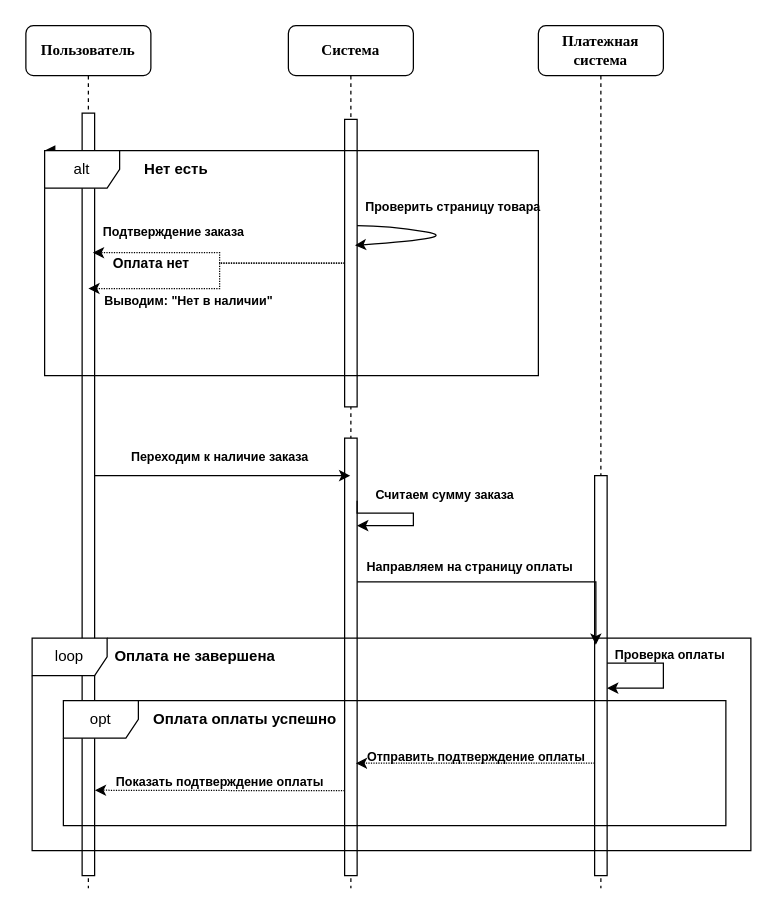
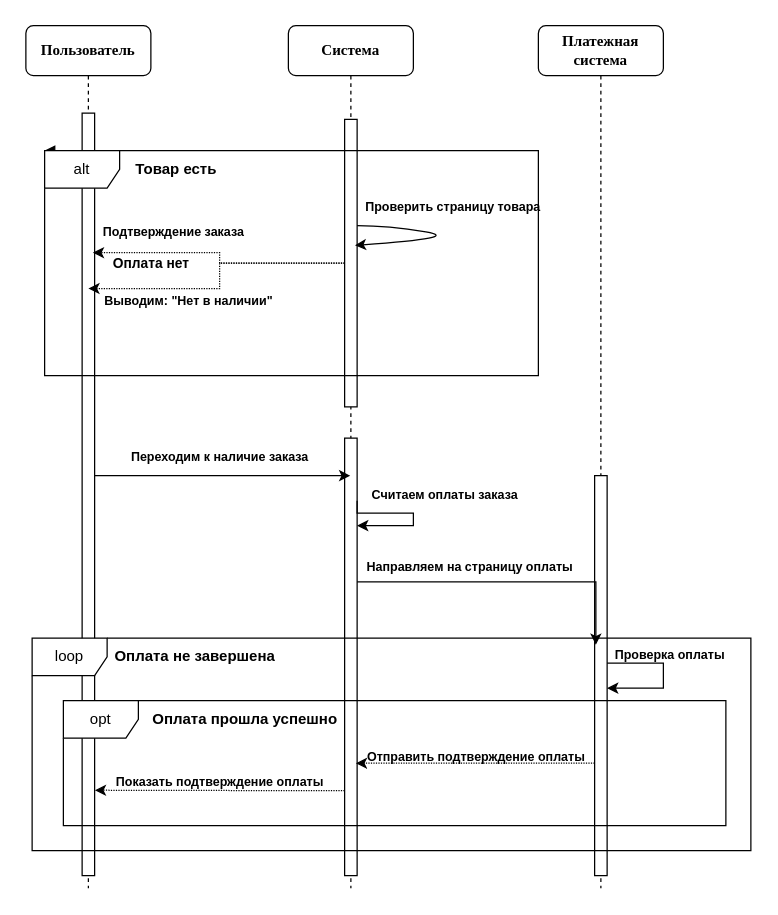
(176, 169) -> (176, 169)
(445, 494) -> (445, 494)
(245, 719) -> (245, 719)
